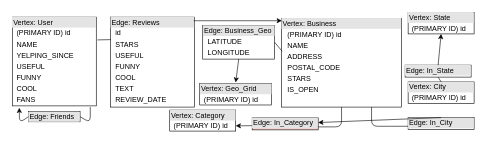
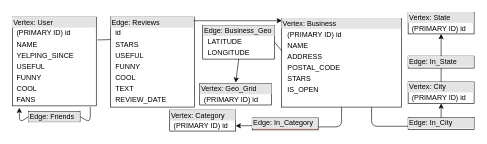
(438, 71) -> (441, 62)
(393, 120) -> (441, 108)
